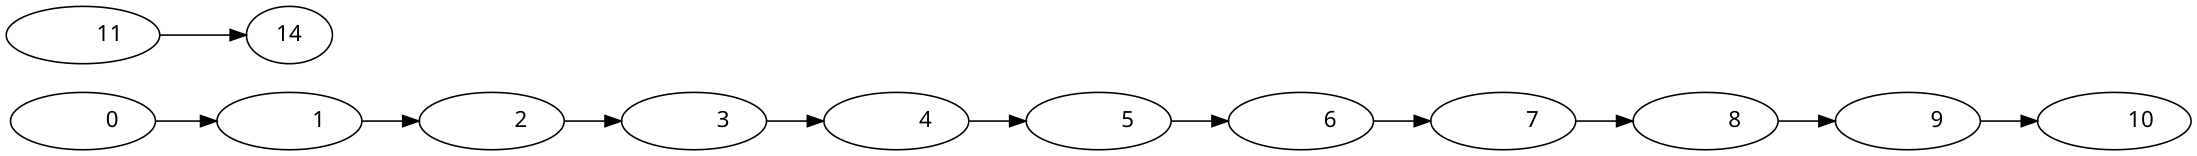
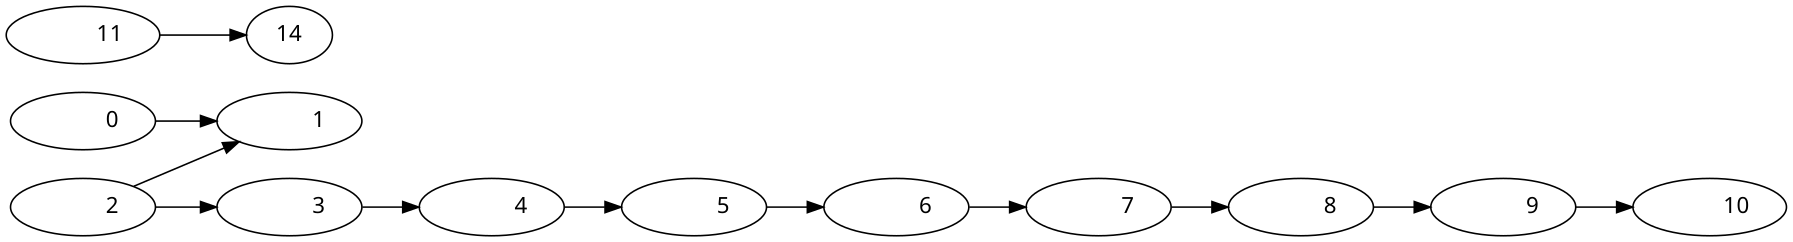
(382, 121) -> (179, 167)
